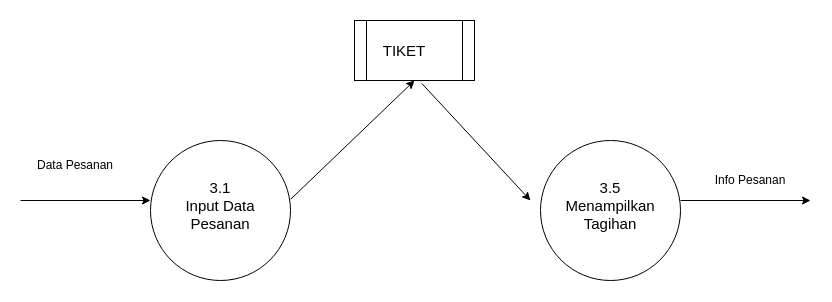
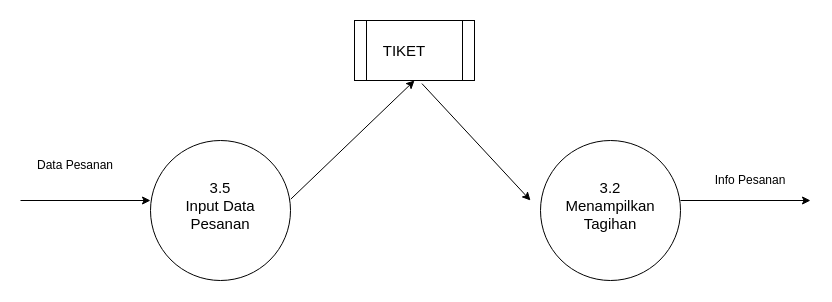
(221, 206) -> (221, 206)
(611, 206) -> (611, 206)
